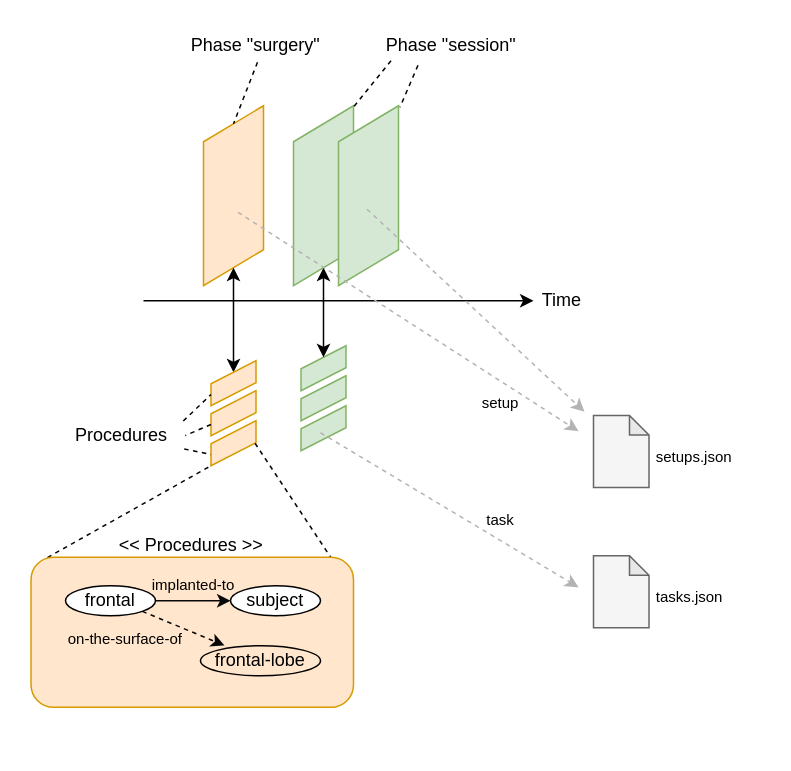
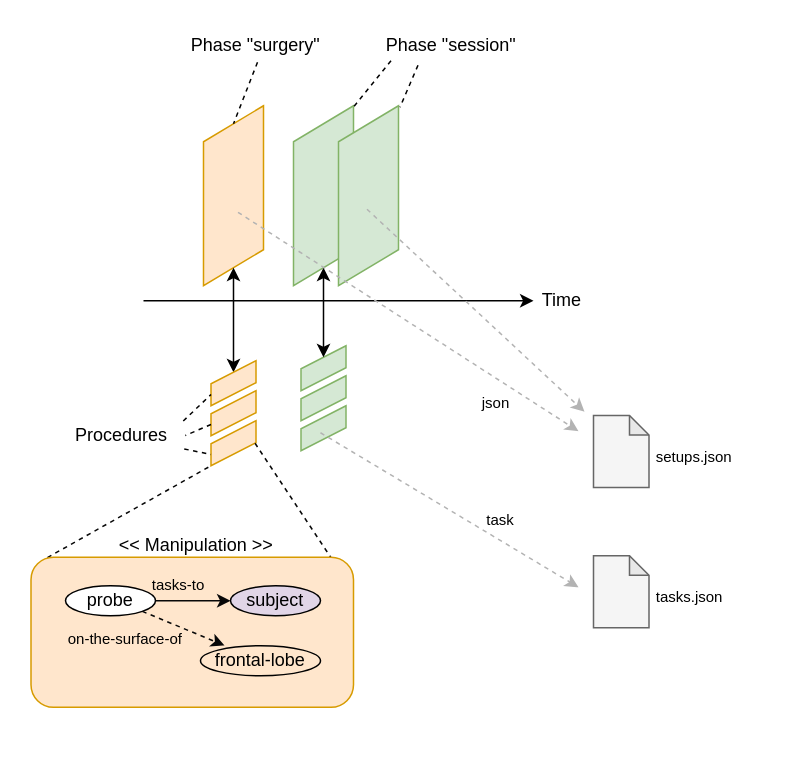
(503, 404) -> (499, 404)
(195, 546) -> (198, 546)
(199, 586) -> (186, 586)
(110, 601) -> (110, 601)
(275, 601) -> (275, 601)
